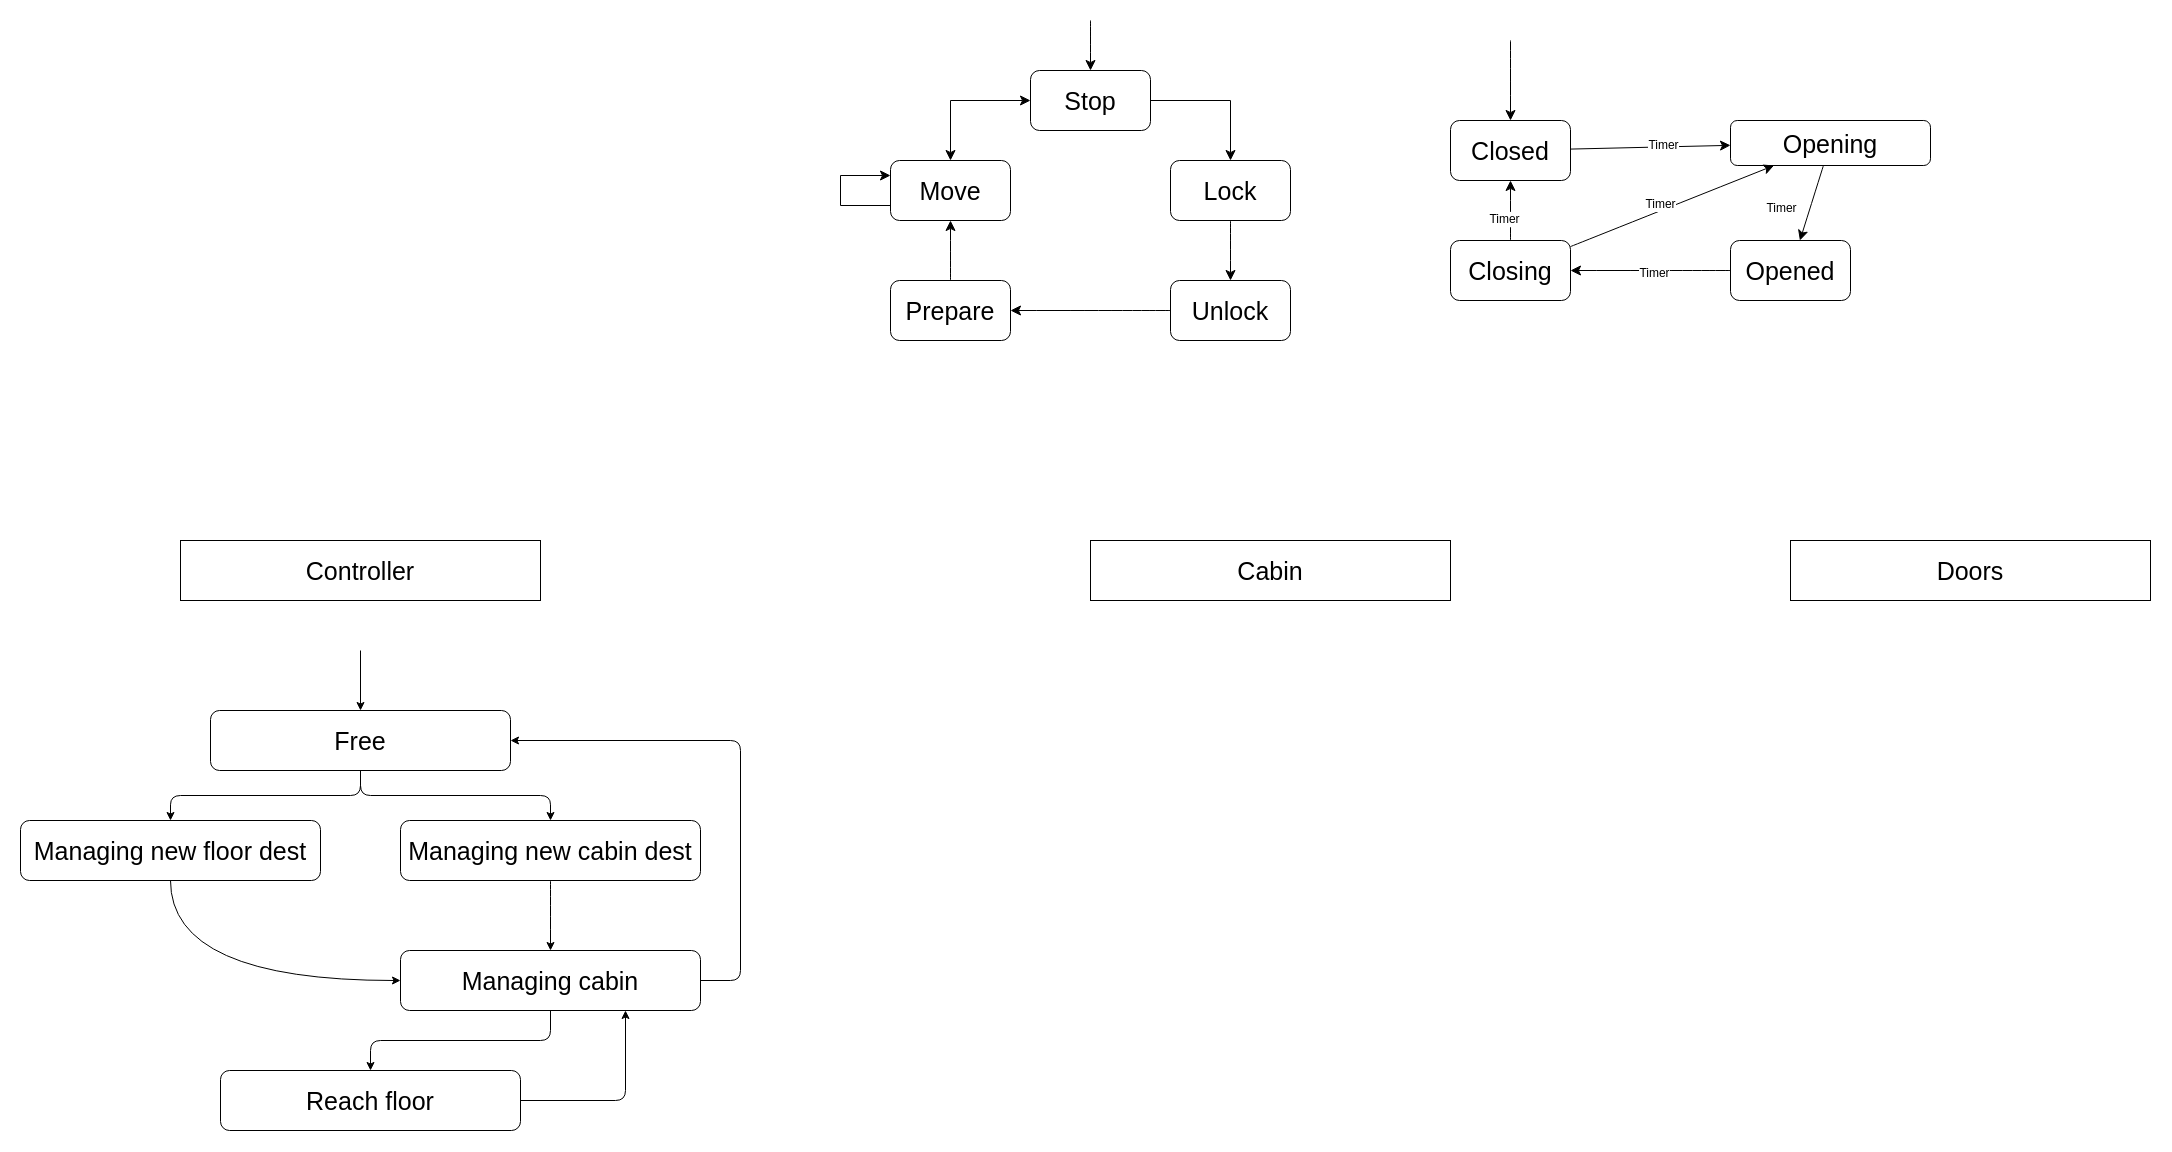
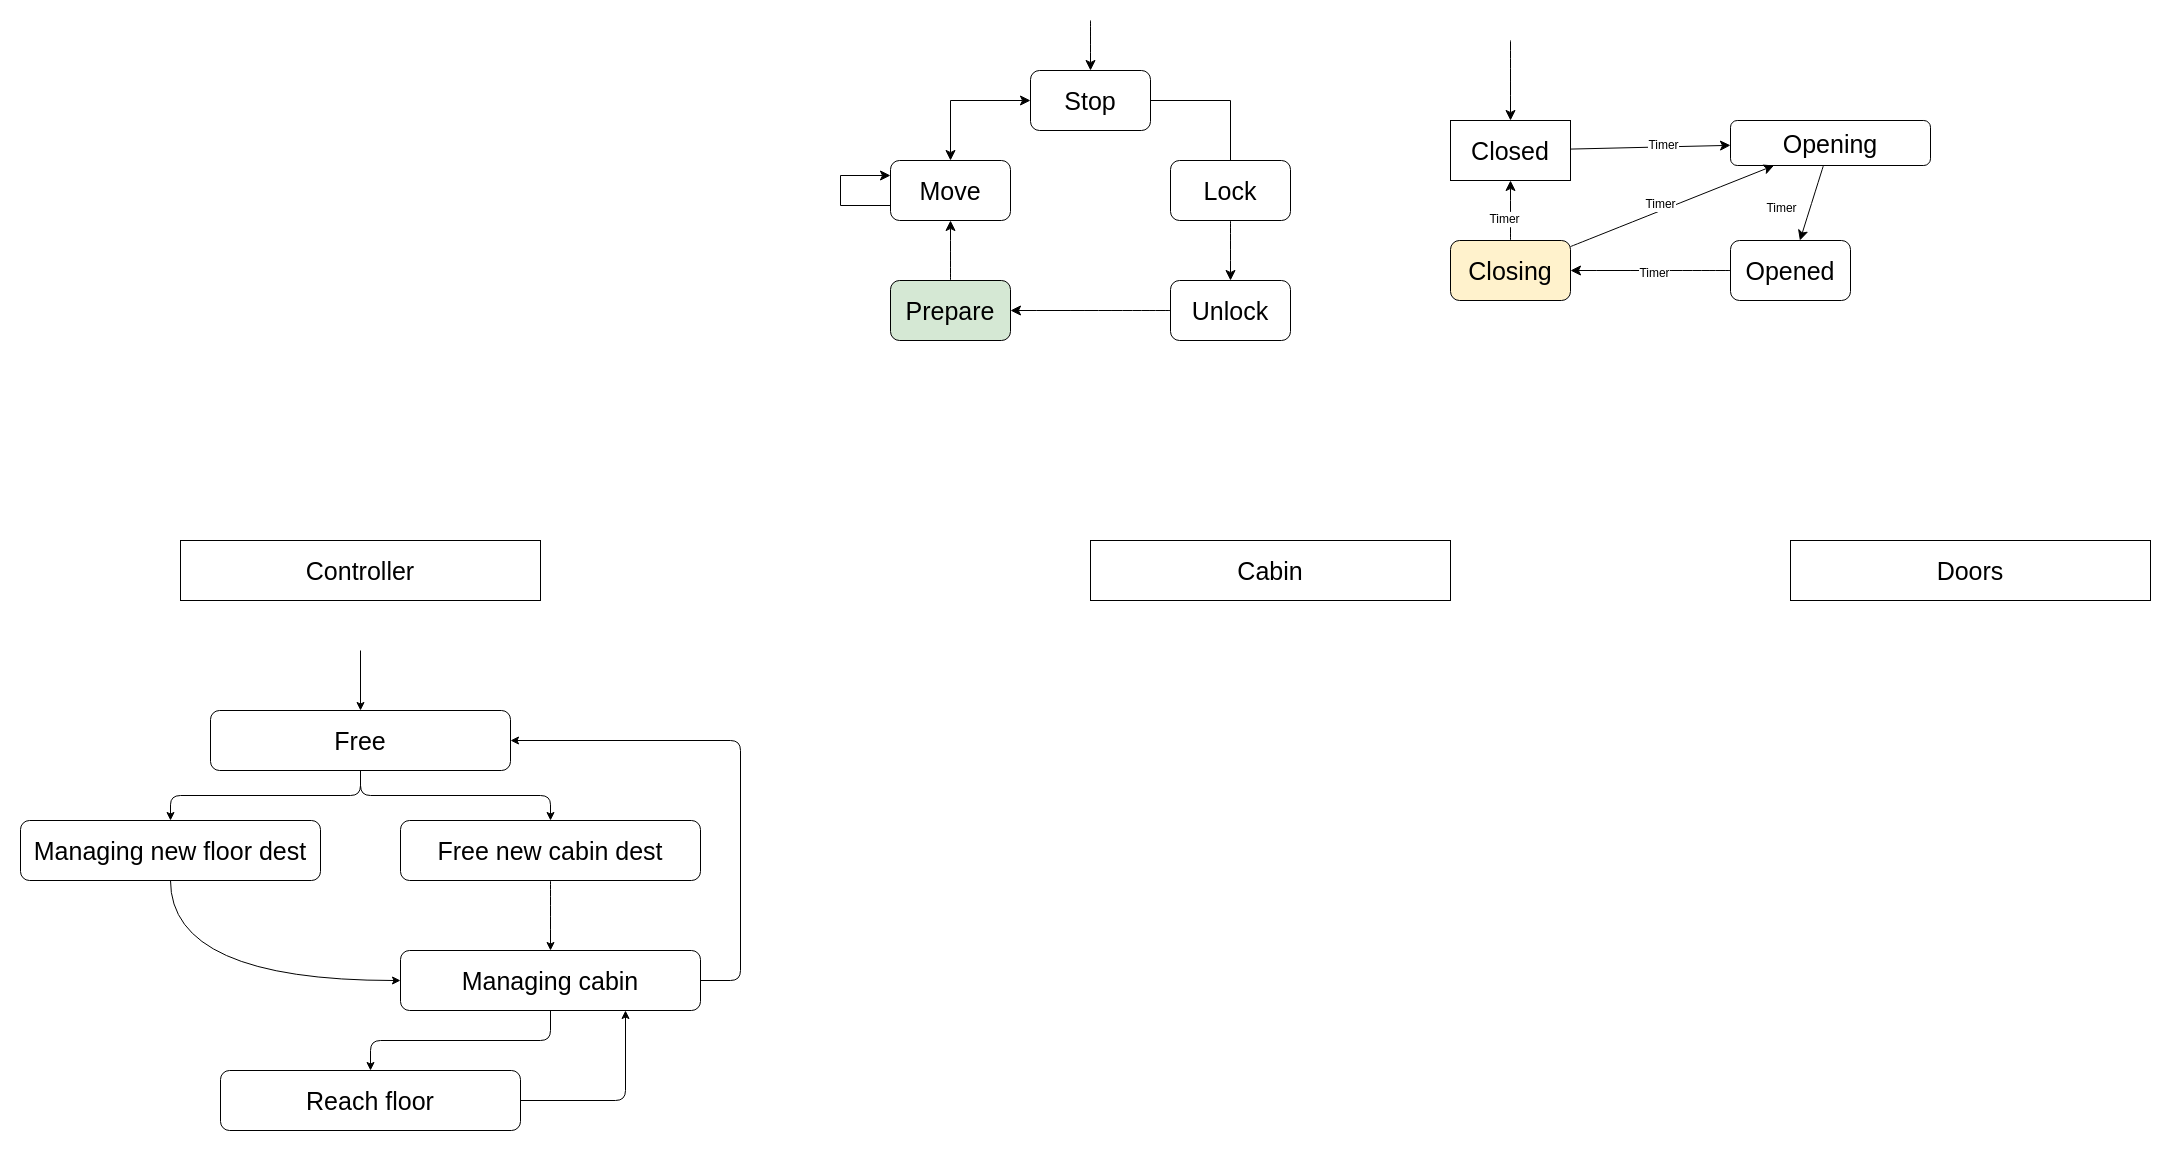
(1231, 151) -> (1231, 154)
(1511, 151) -> (1511, 151)
(1511, 271) -> (1511, 271)
(951, 311) -> (951, 311)
(551, 851) -> (551, 851)
